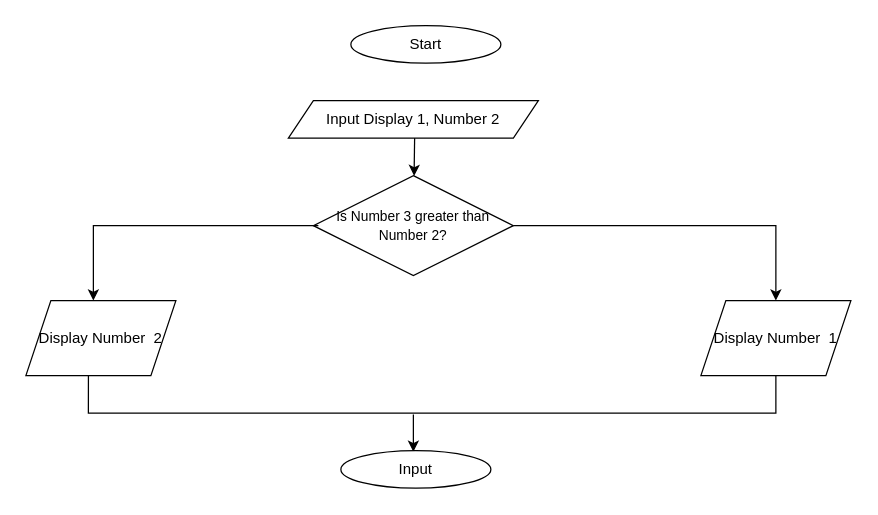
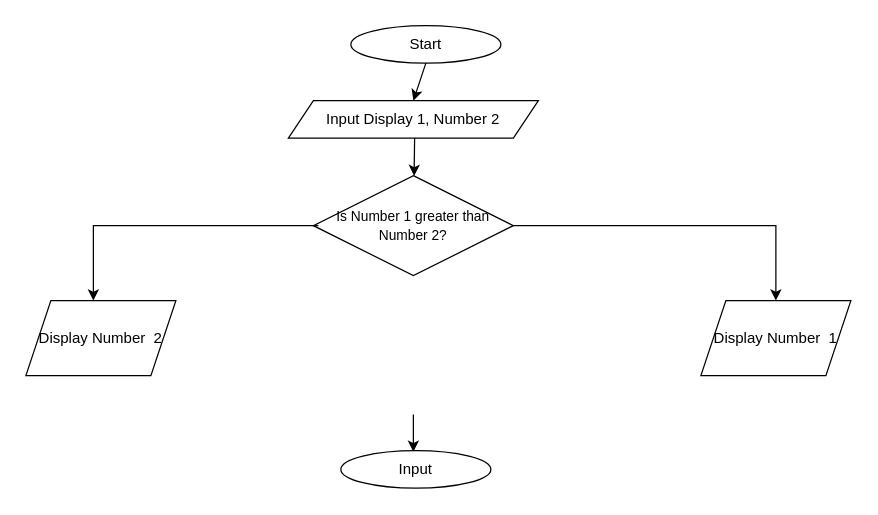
none -> (421, 78)
(413, 226) -> (413, 226)
(432, 413) -> none
